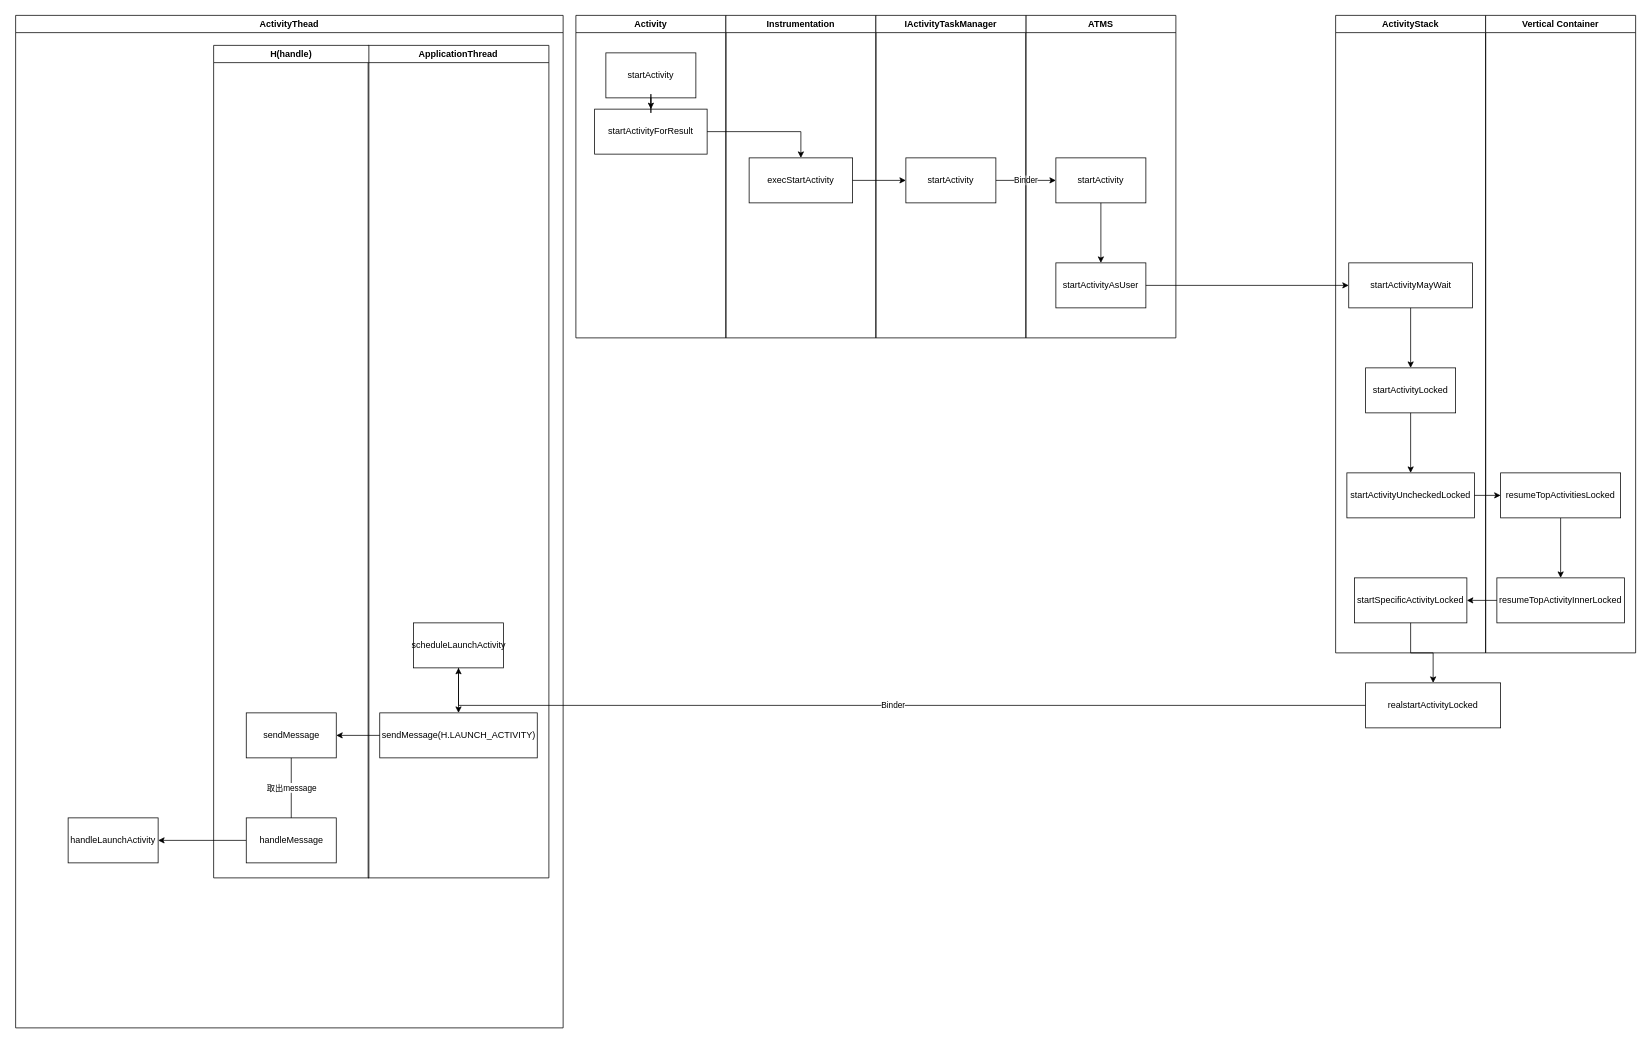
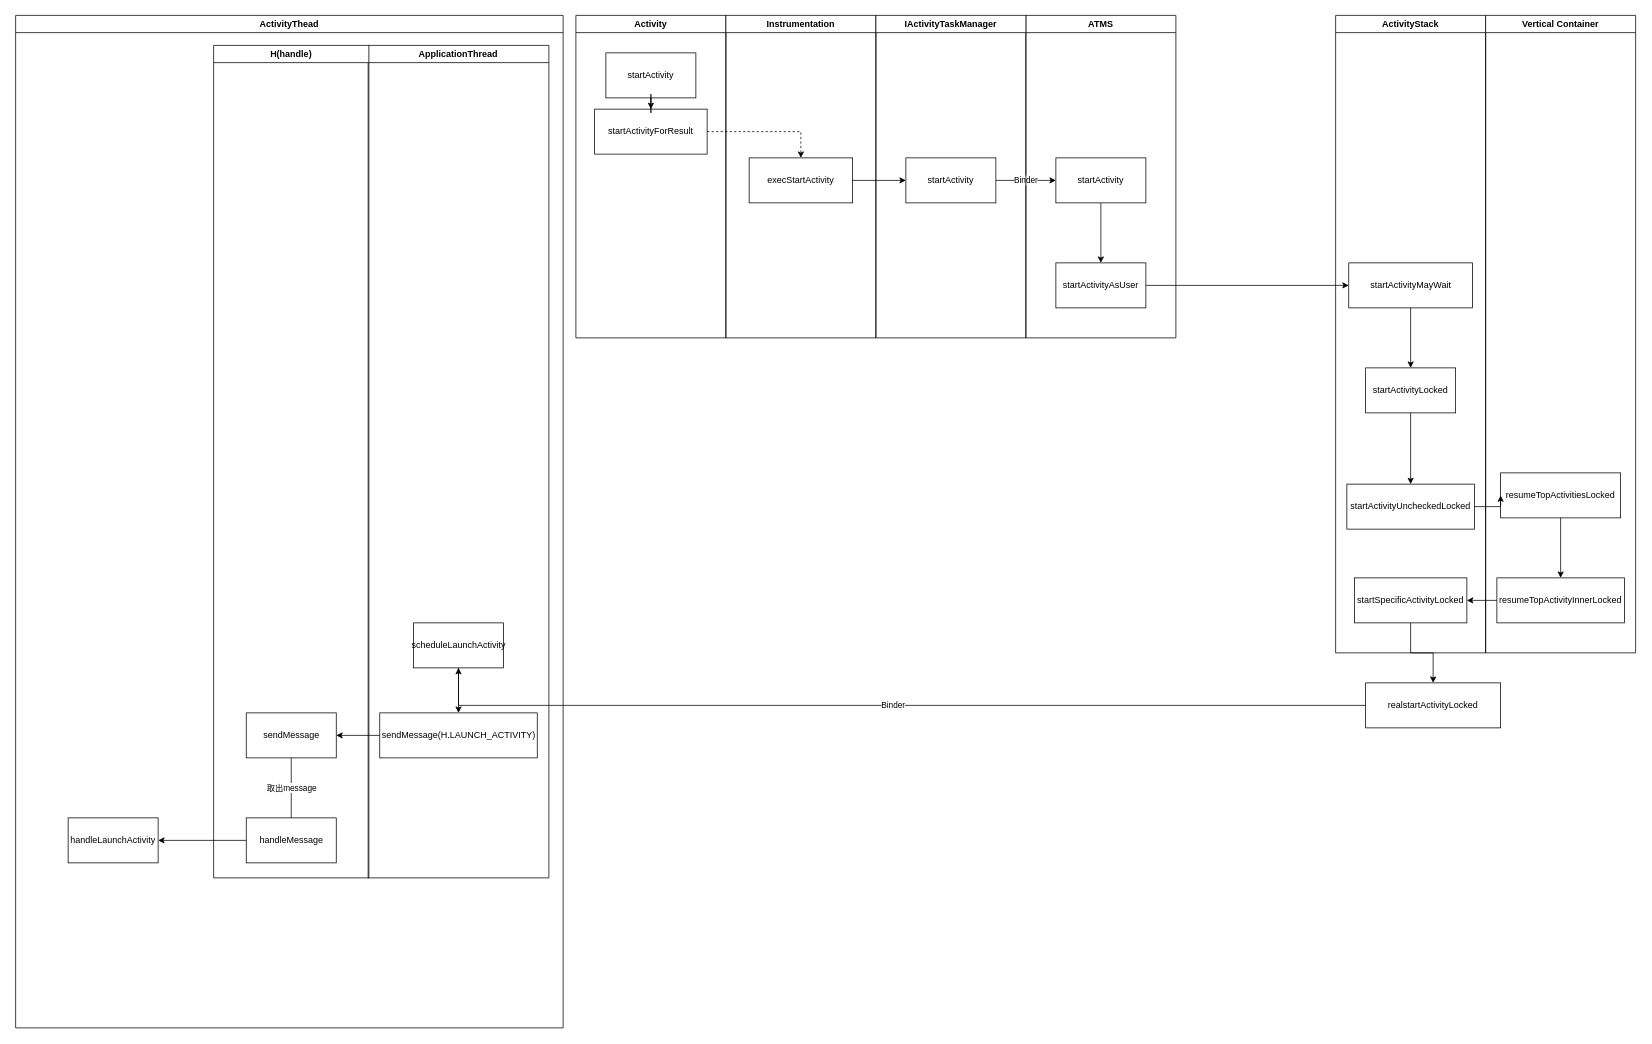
(763, 132) -> (763, 132)
(1410, 495) -> (1410, 507)
